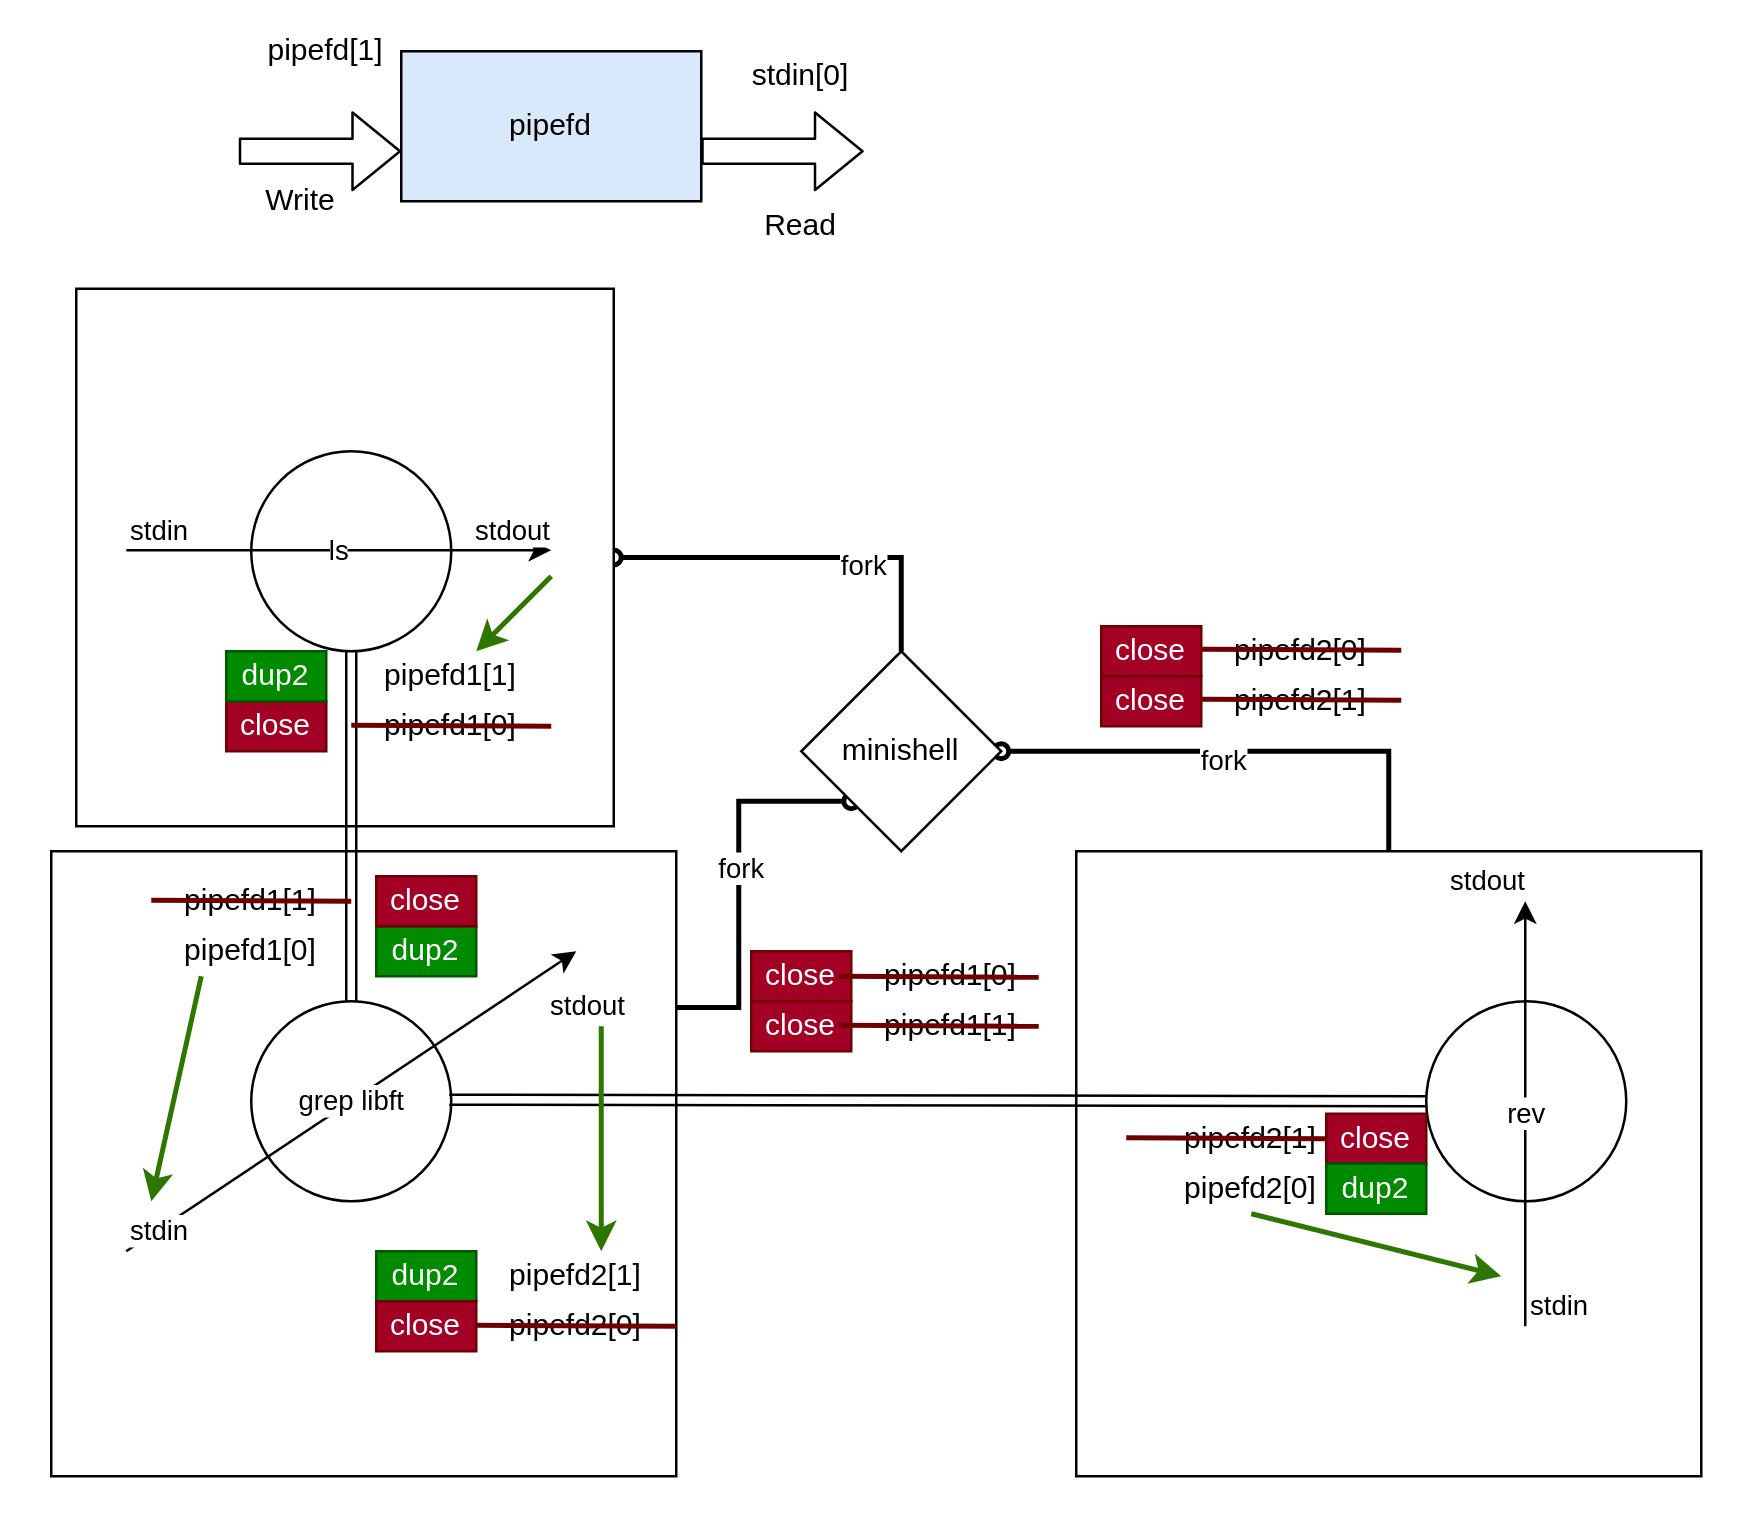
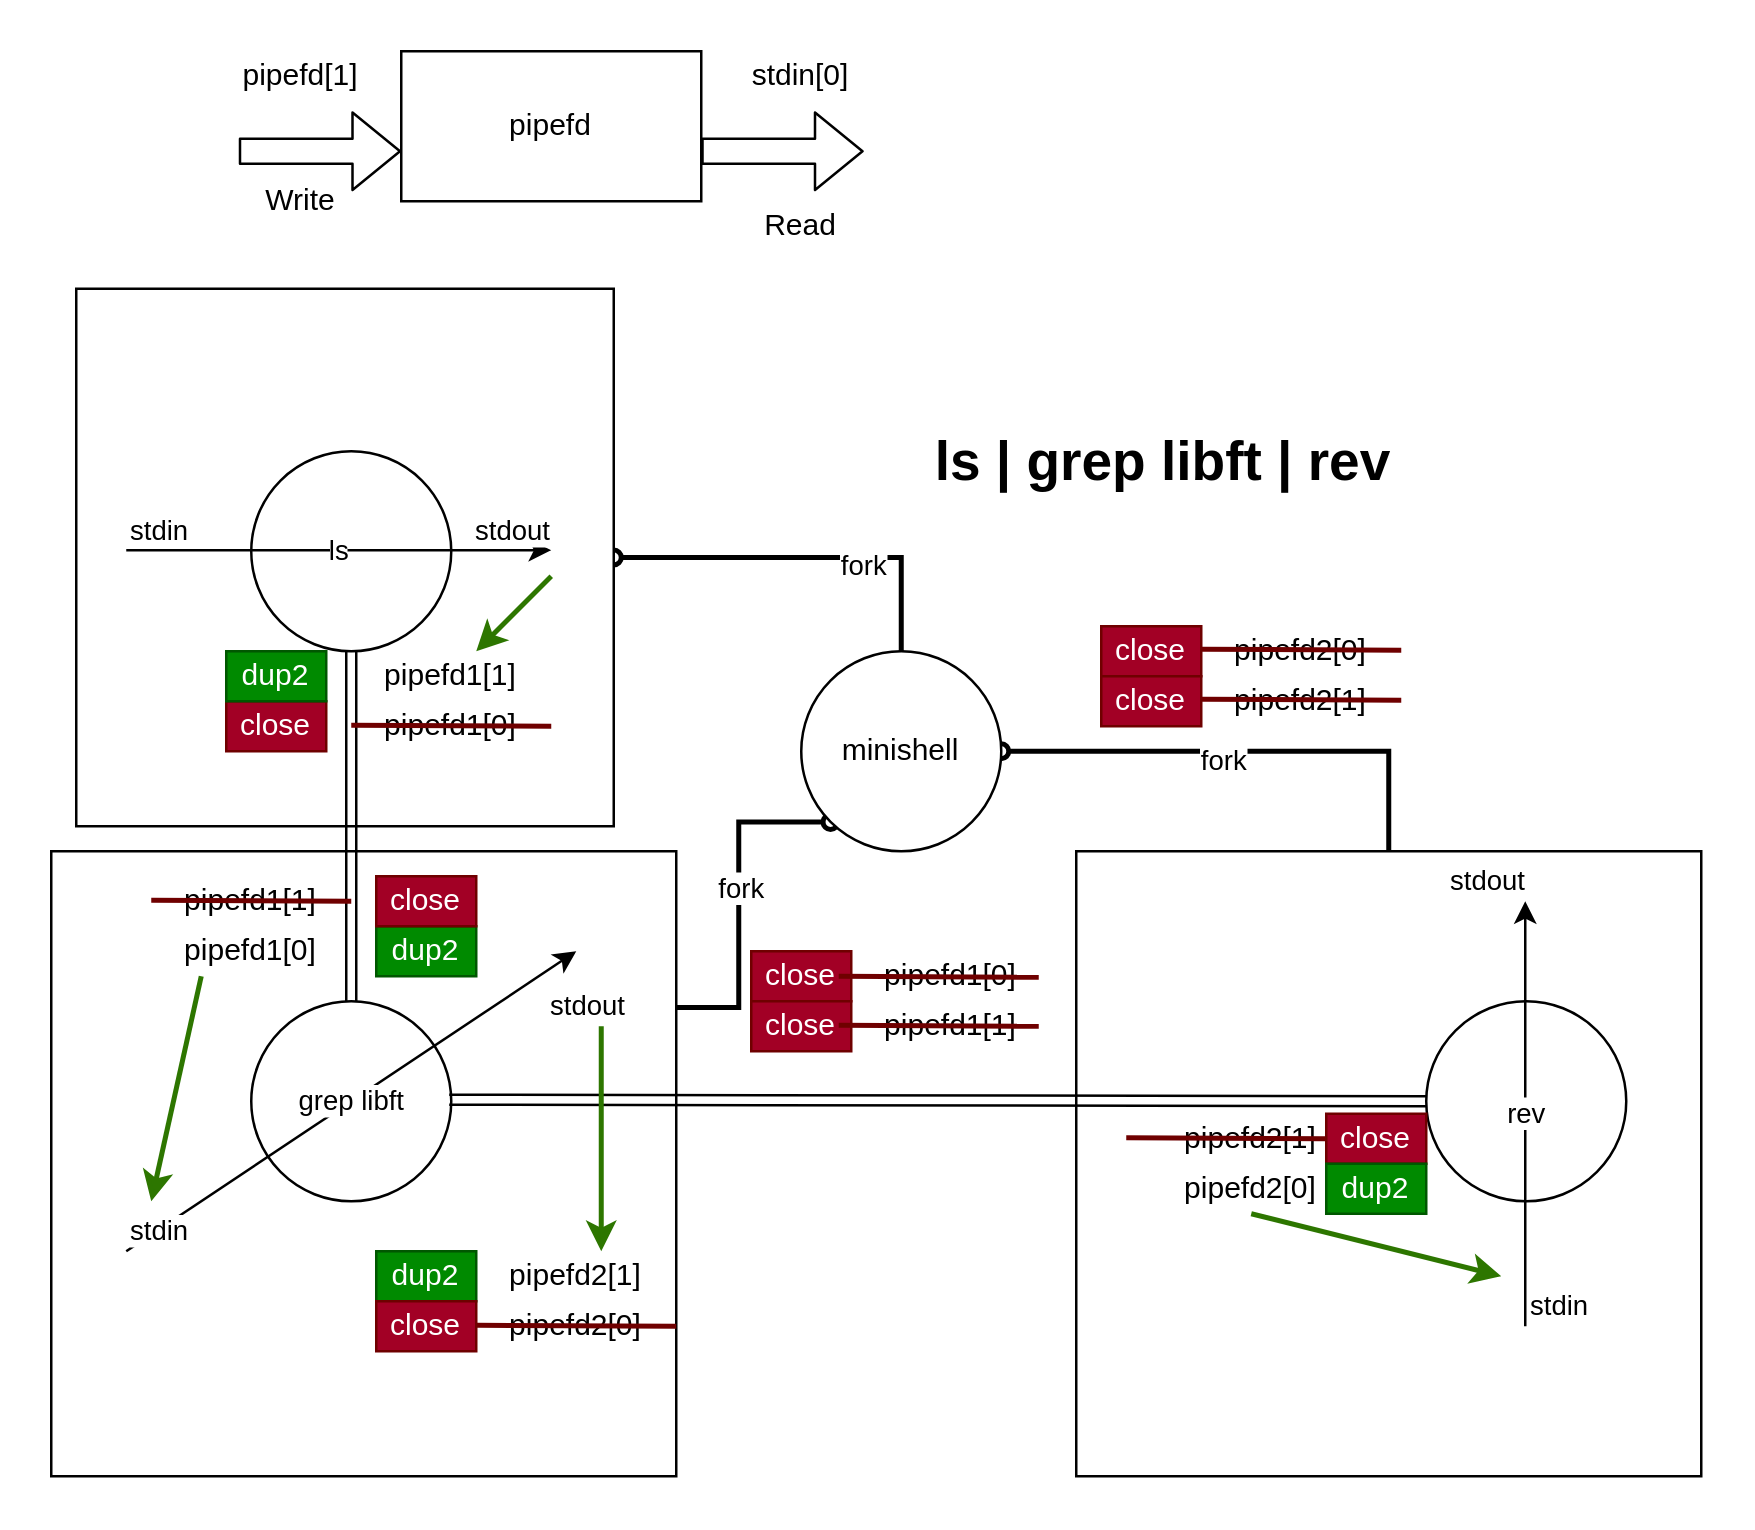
(326, 51) -> (301, 76)
(551, 126) -> (551, 126)
none -> (1164, 464)
(901, 751) -> (901, 751)
